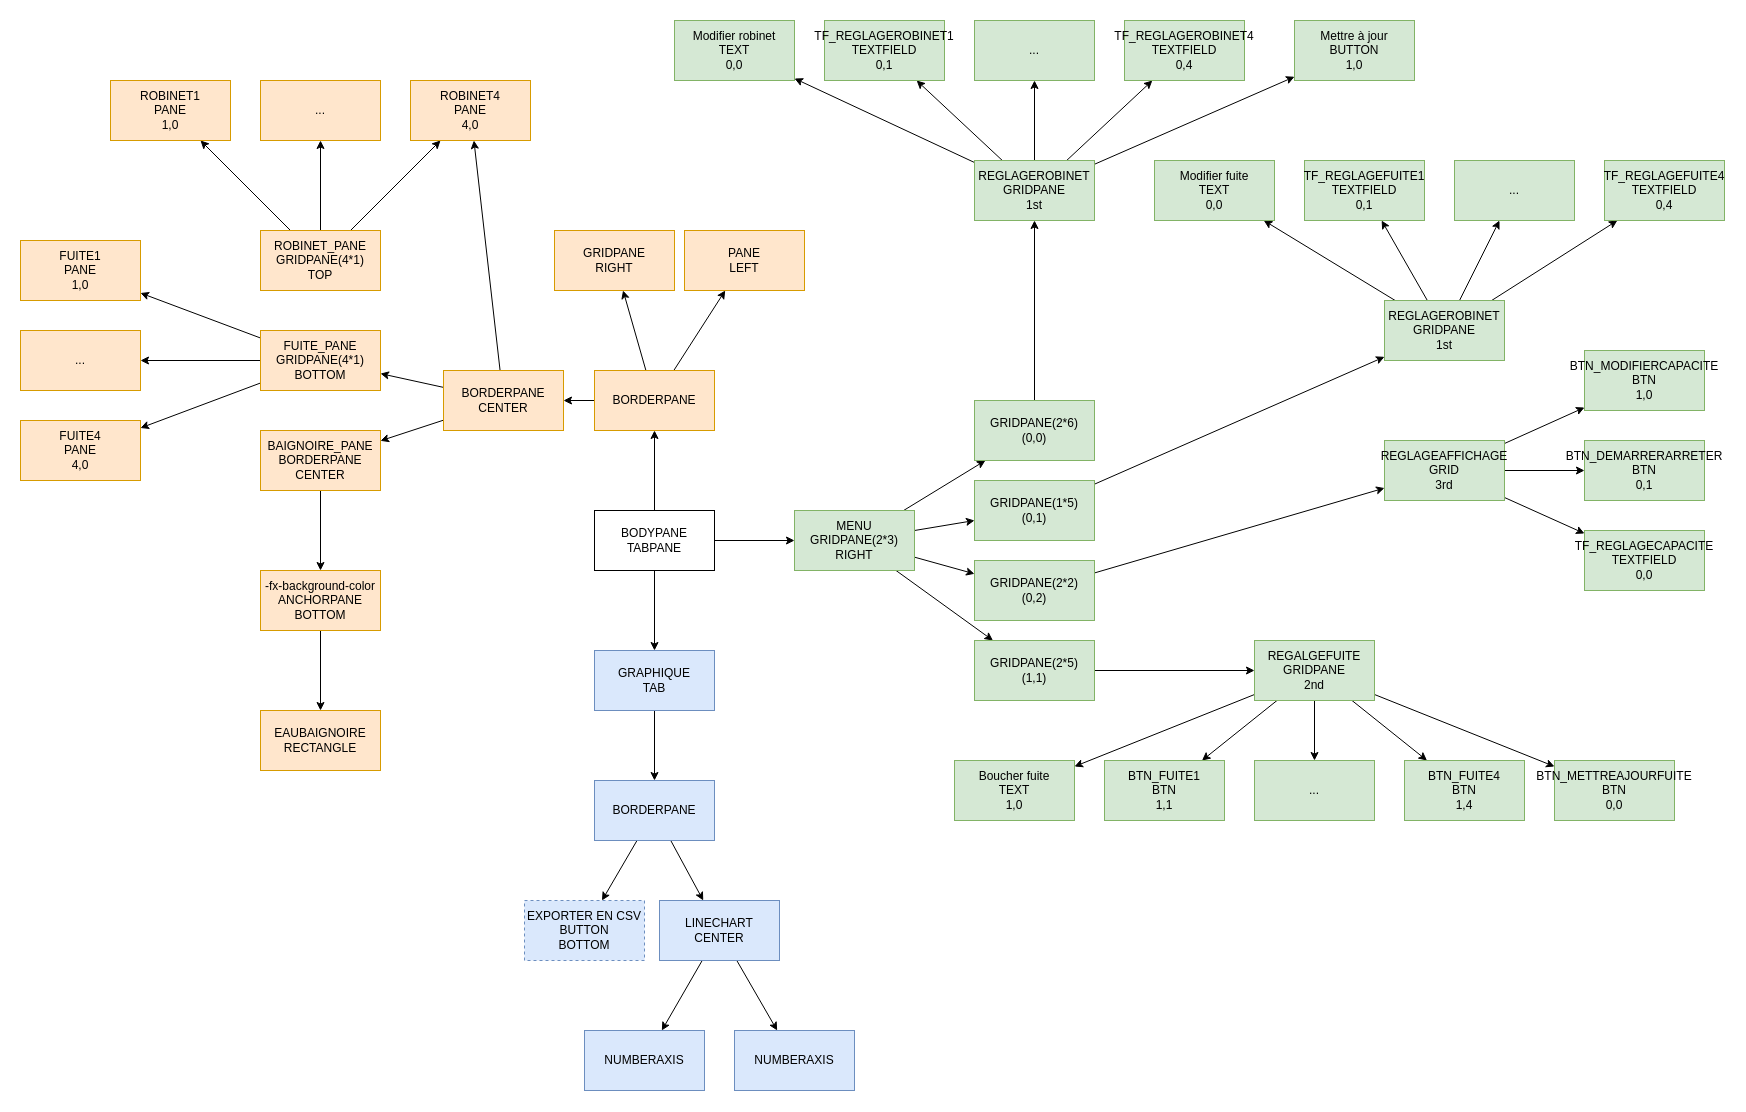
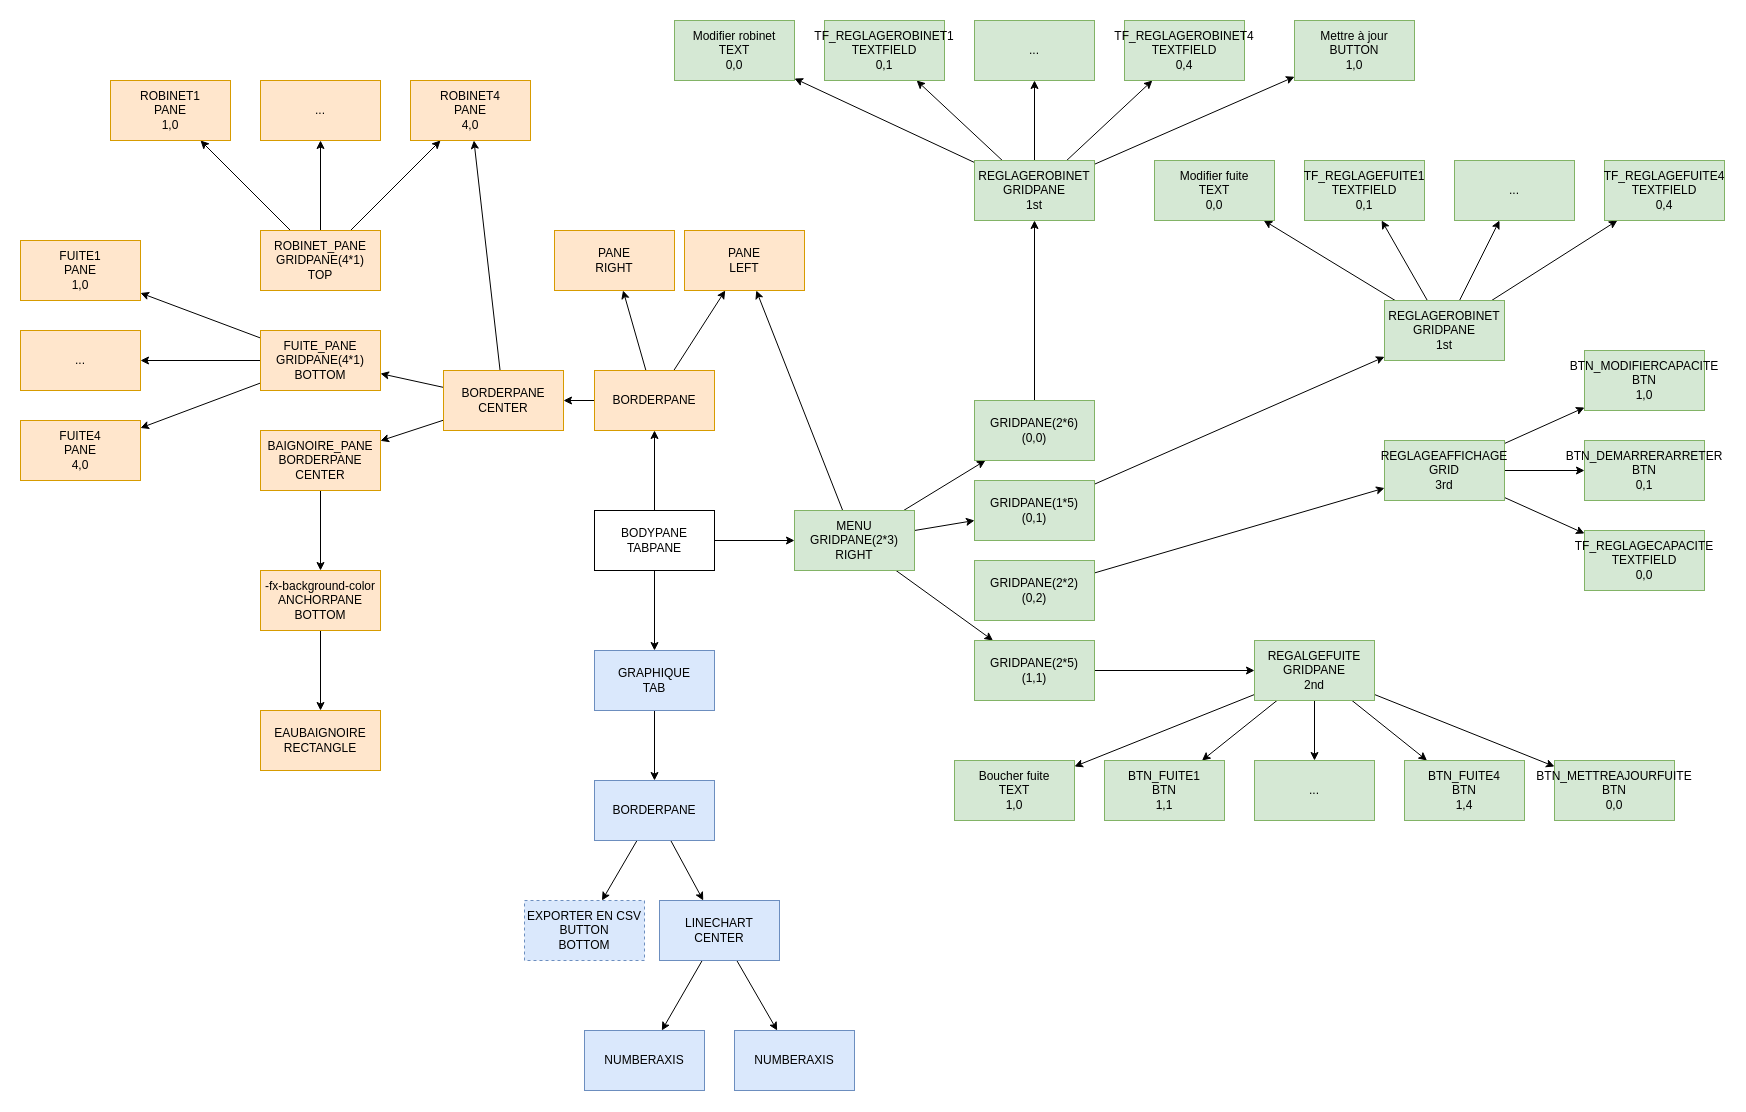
(615, 261) -> (615, 261)
(941, 565) -> (801, 404)
